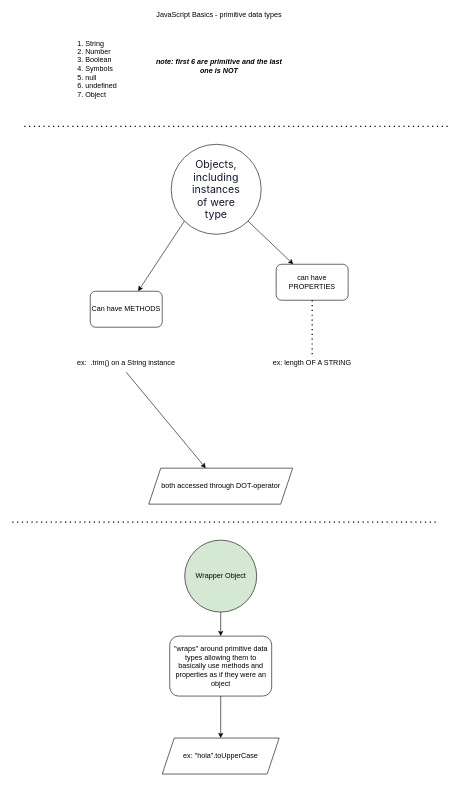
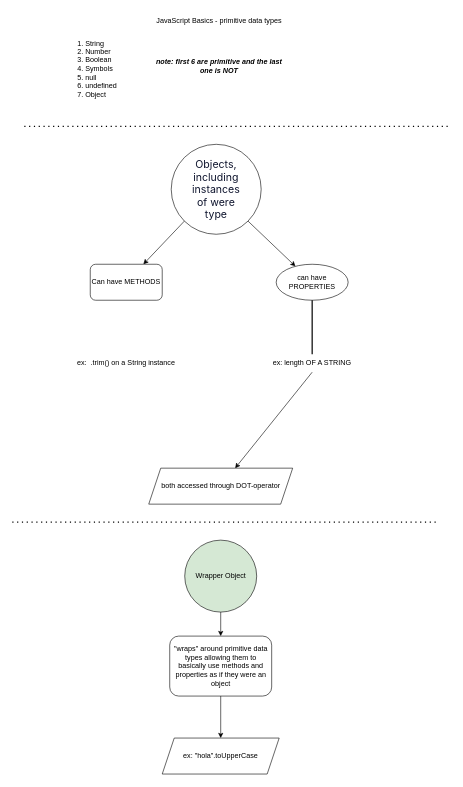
(219, 15) -> (219, 21)
(312, 282) -> (312, 282)
(126, 309) -> (126, 282)
(312, 327) -> (312, 327)
none -> (275, 419)
(166, 420) -> none
